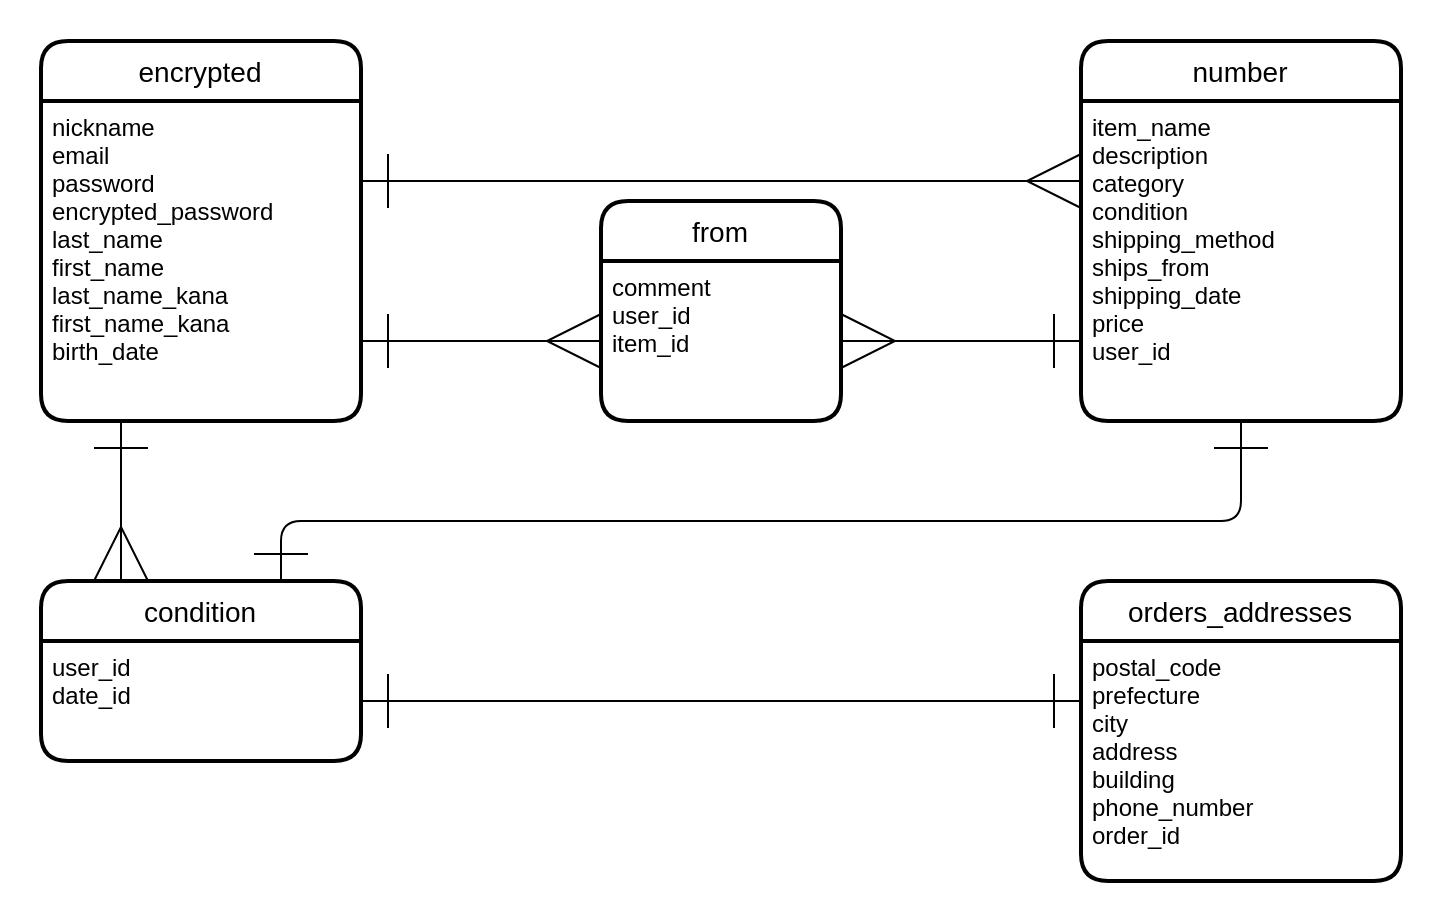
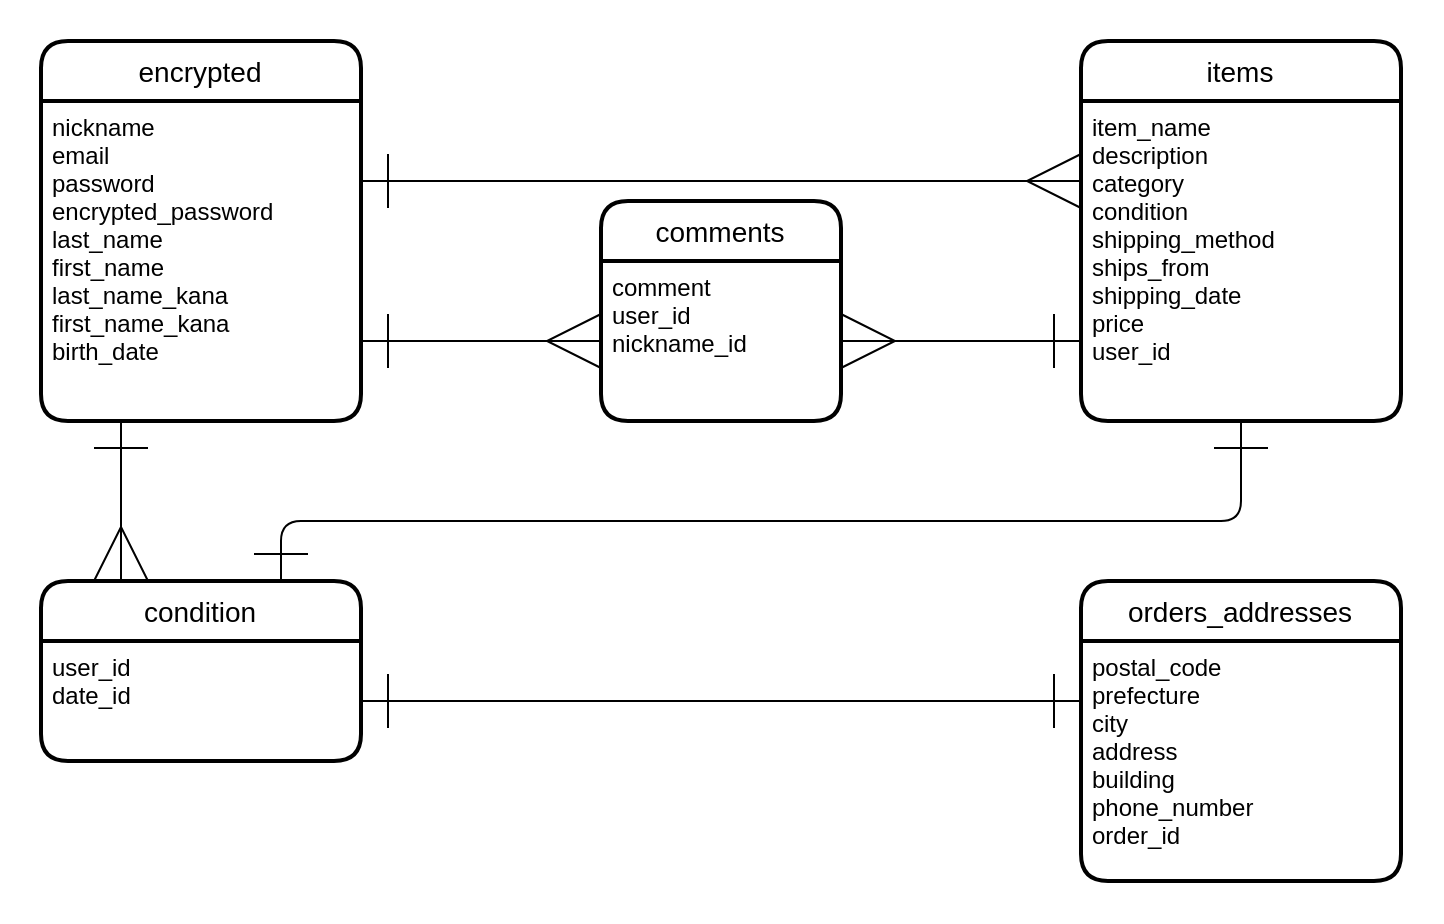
(1240, 73) -> (1240, 73)
(720, 233) -> (720, 233)
(659, 288) -> (659, 288)
